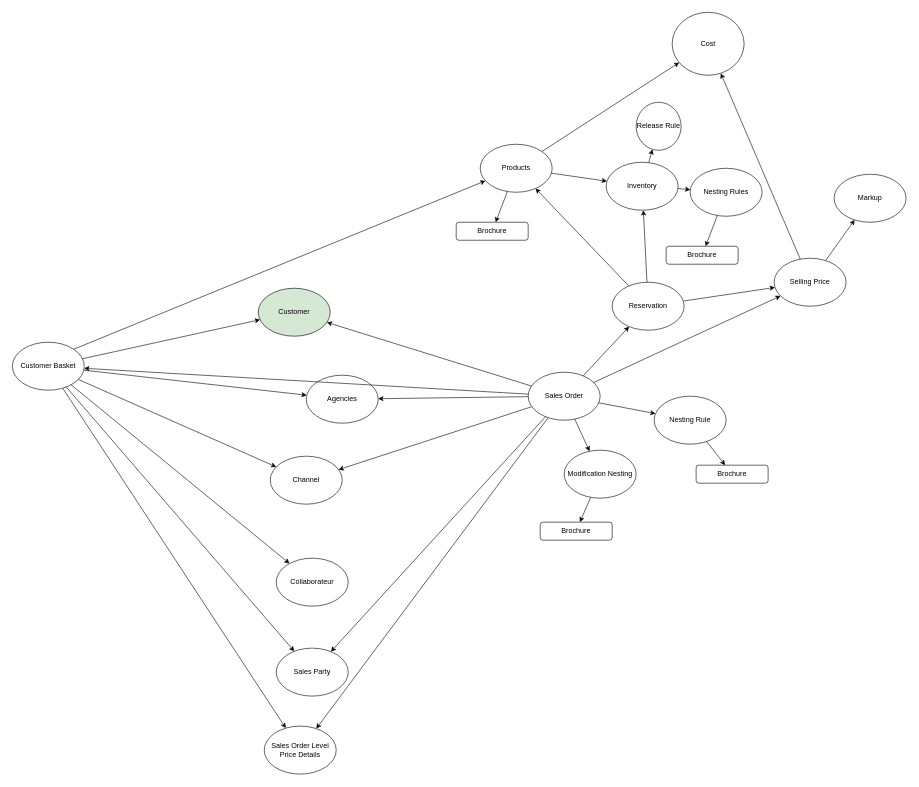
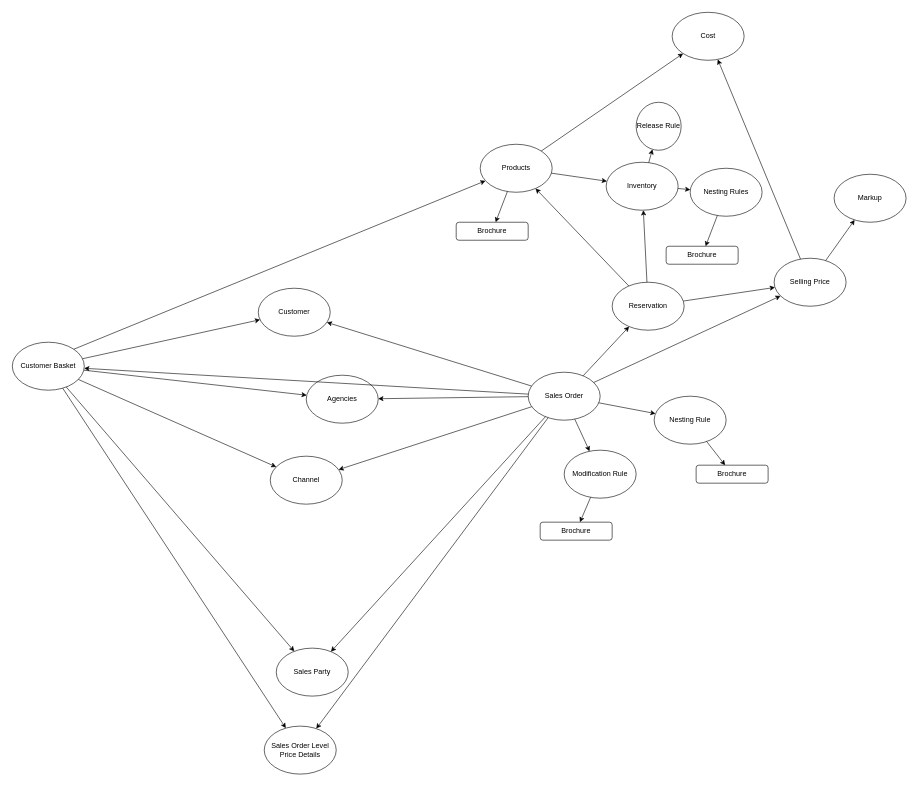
(708, 44) -> (708, 36)
(294, 312) -> (294, 312)
(179, 473) -> none
(600, 474) -> (600, 474)
(312, 582) -> none
